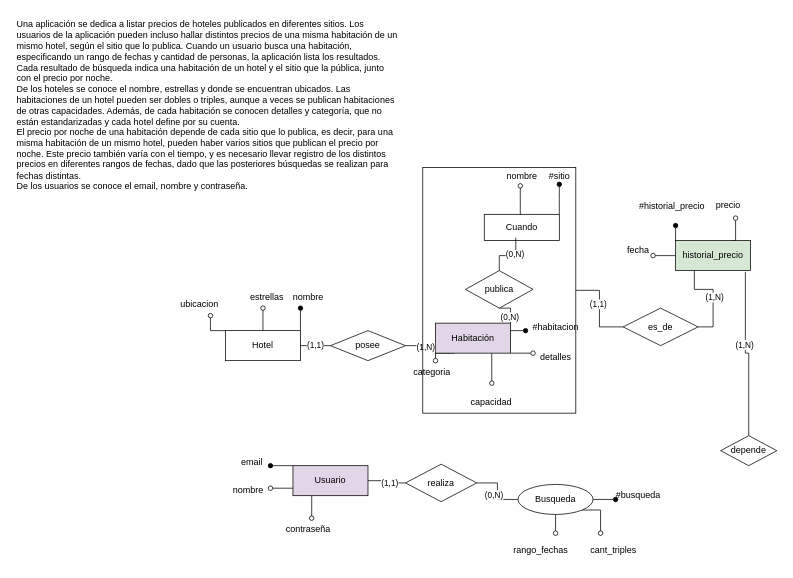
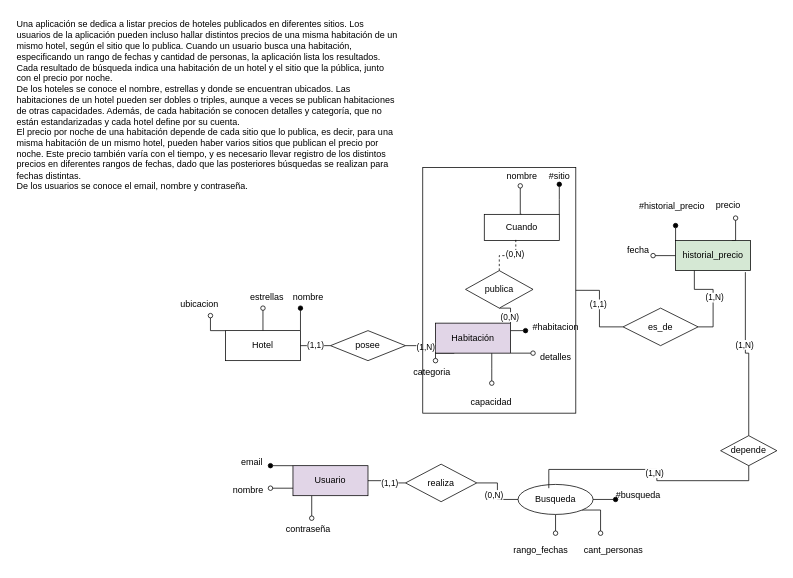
(499, 258) -> (499, 258)
none -> (654, 469)
(614, 550) -> (614, 550)
